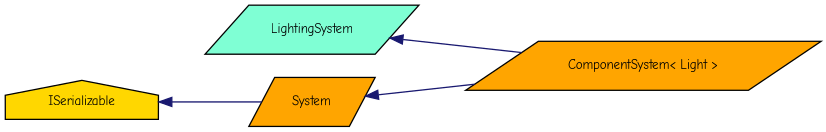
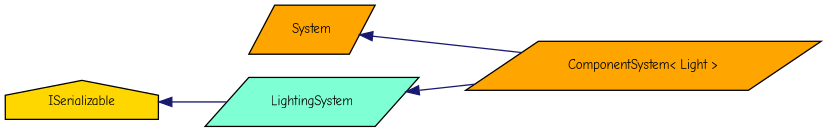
(217, 102) -> (199, 102)
